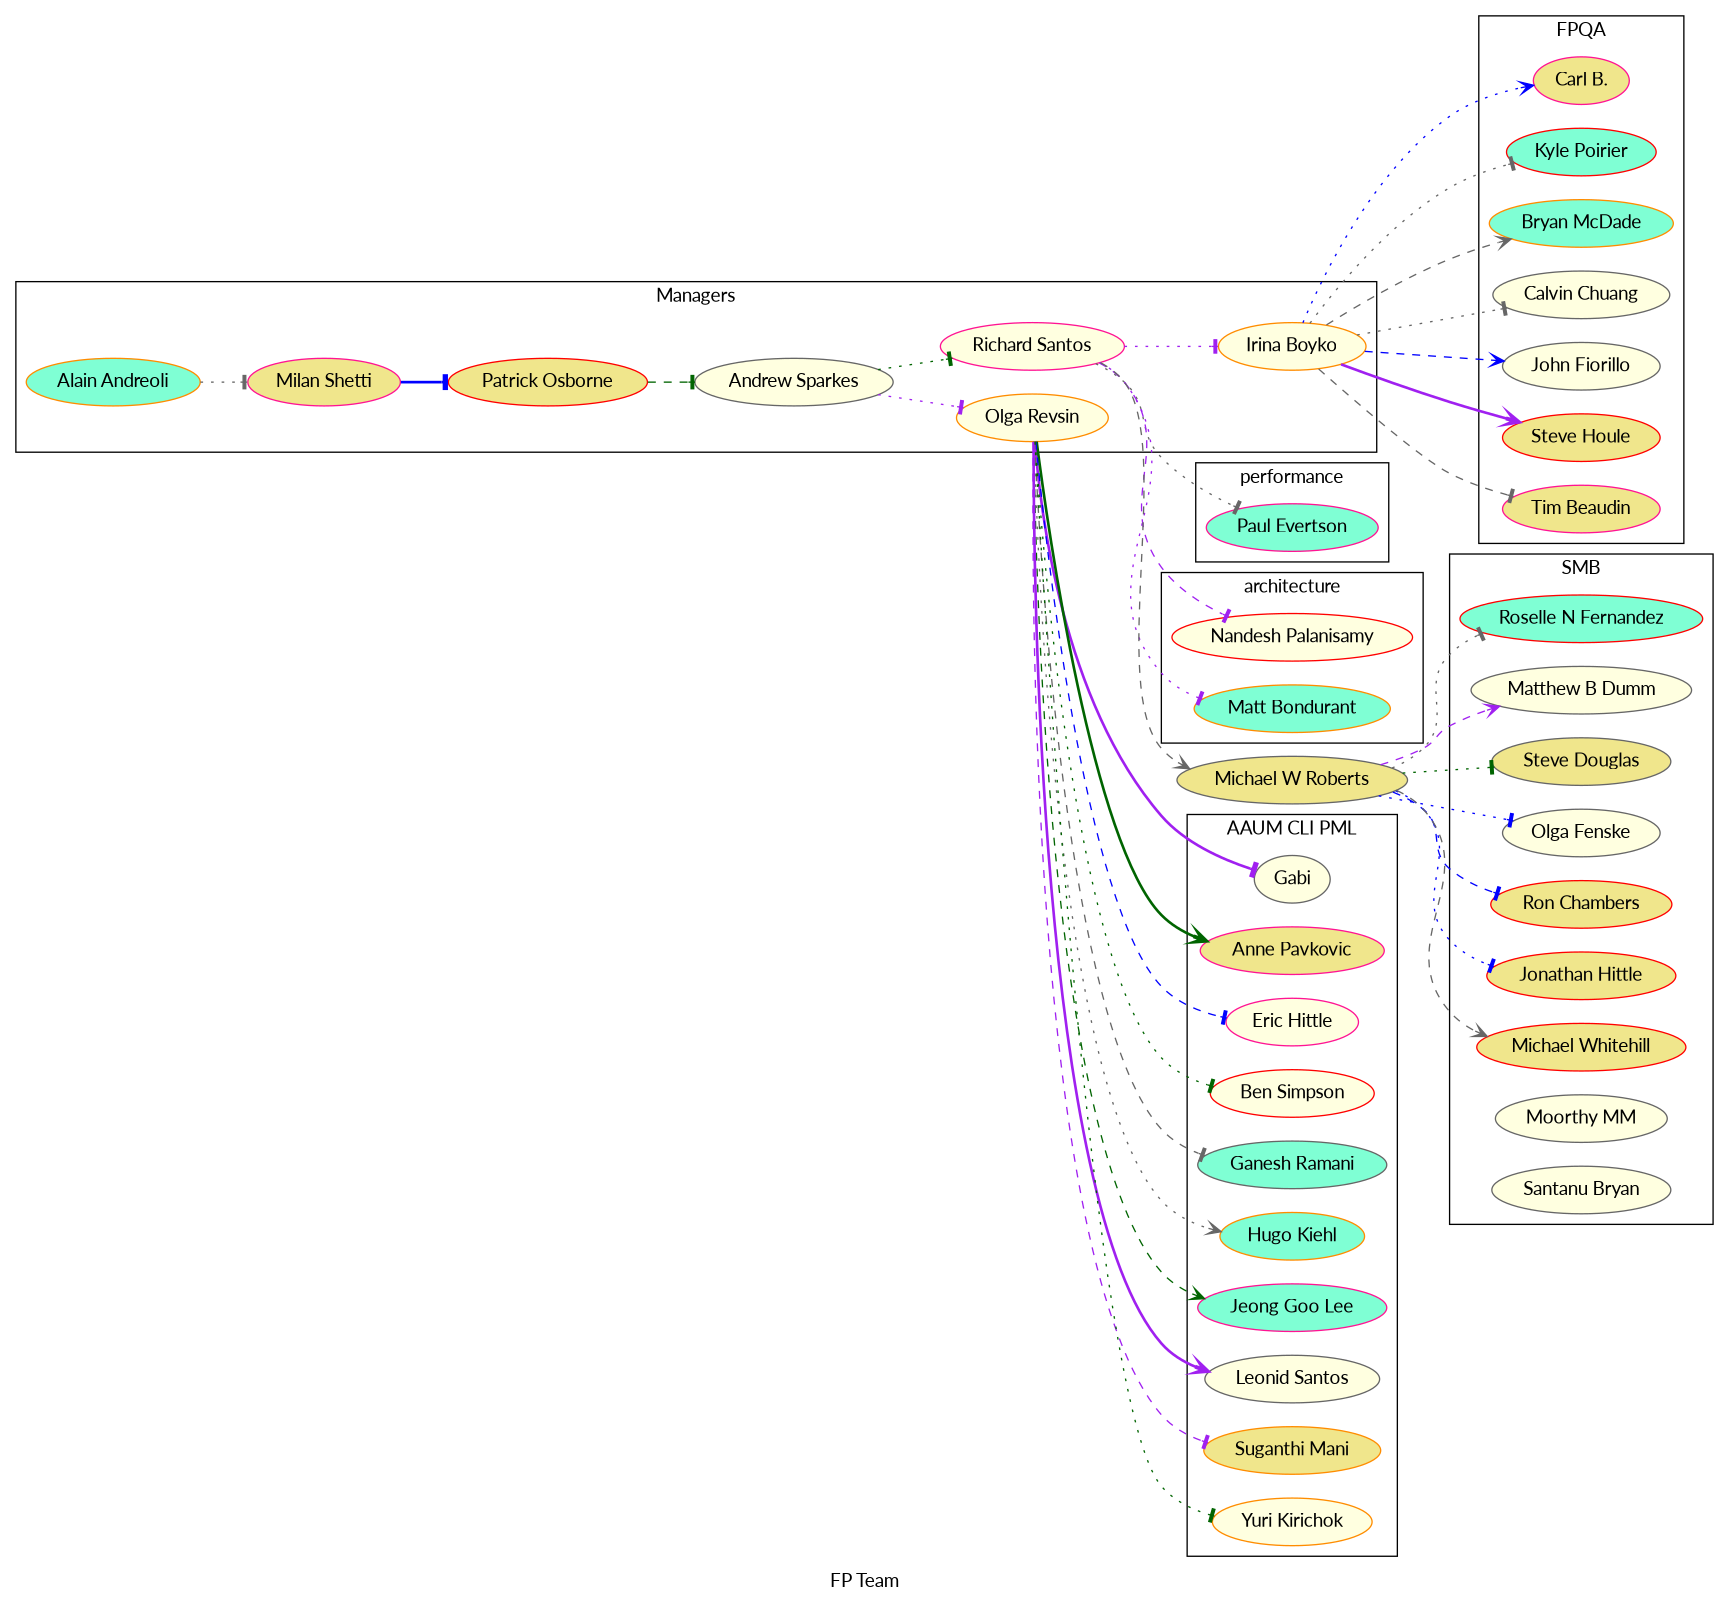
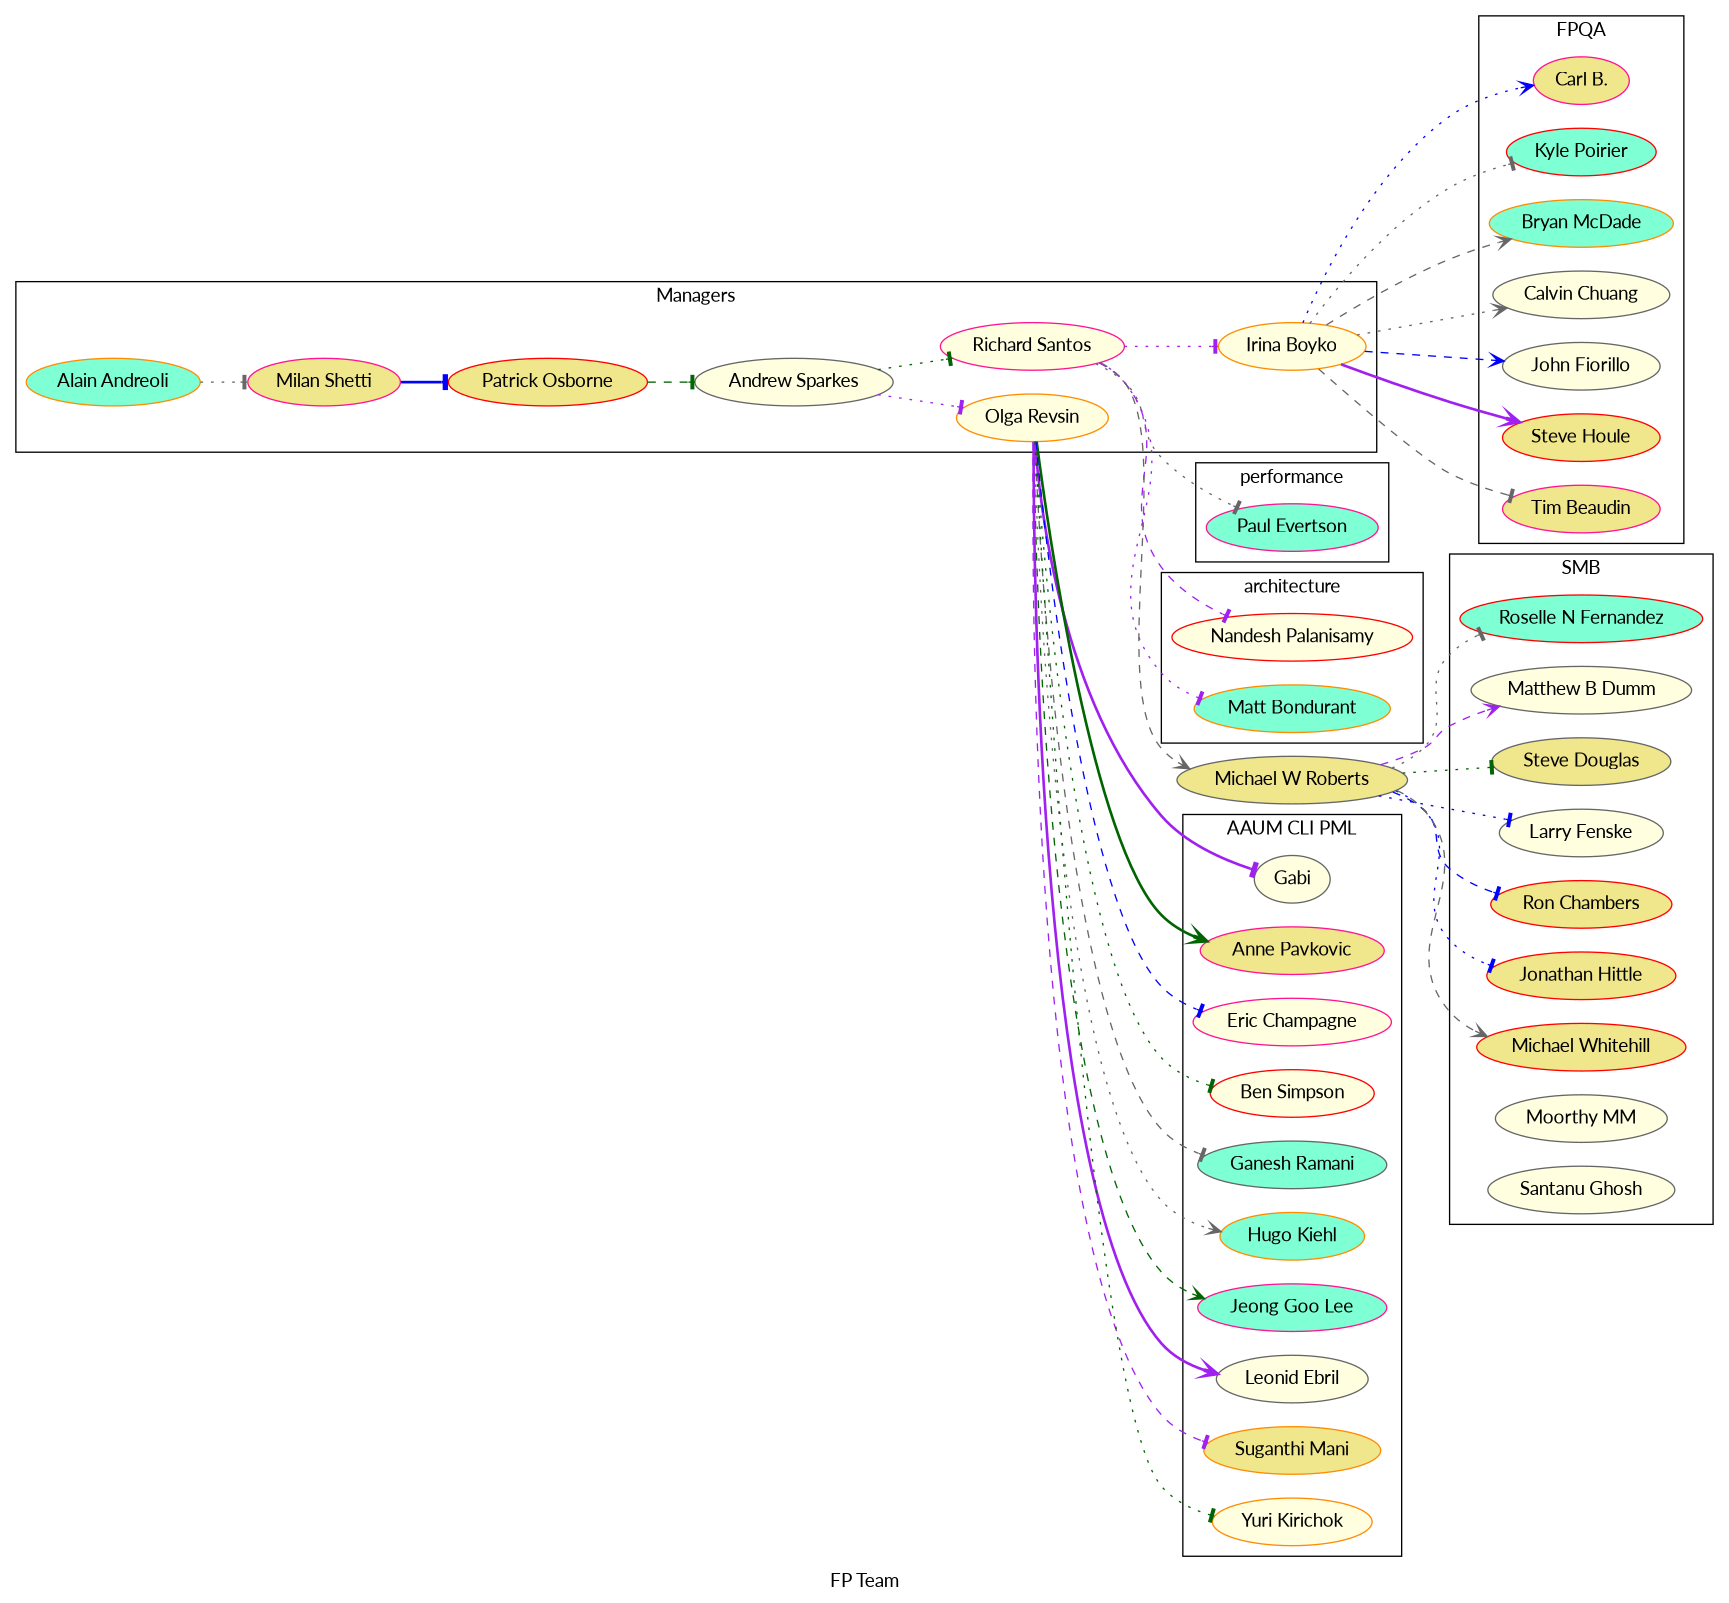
(1429, 322) -> (1425, 323)
(1581, 833) -> (1581, 833)
(1292, 1022) -> (1292, 1022)
(1581, 1190) -> (1581, 1190)
(1292, 1379) -> (1292, 1379)
